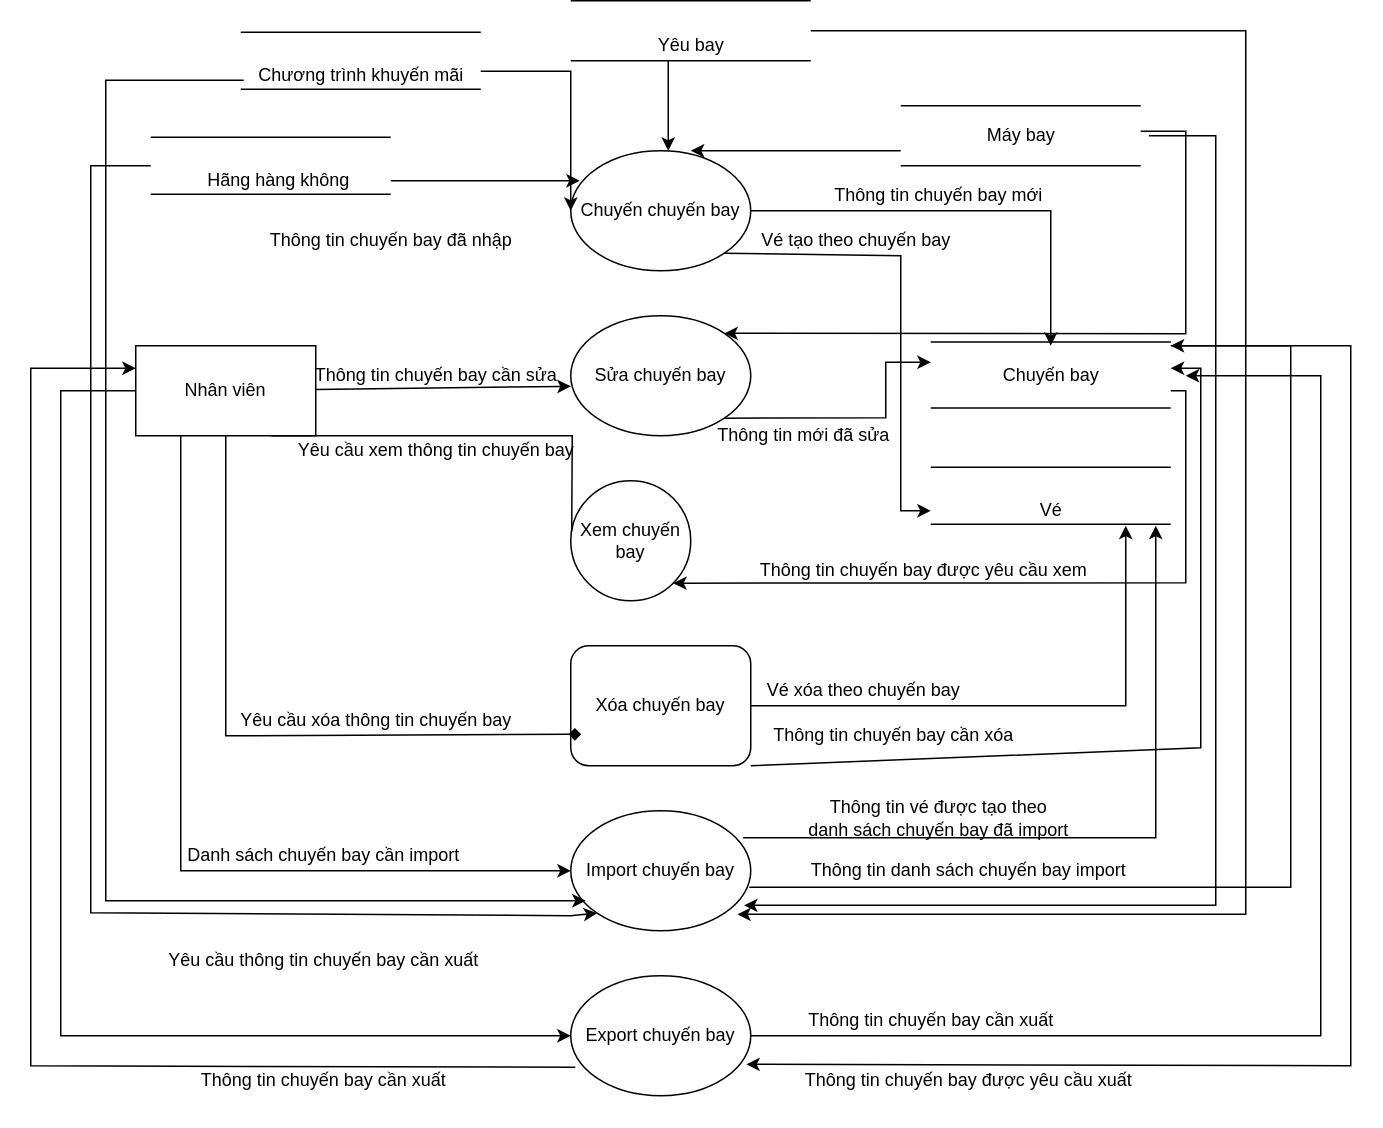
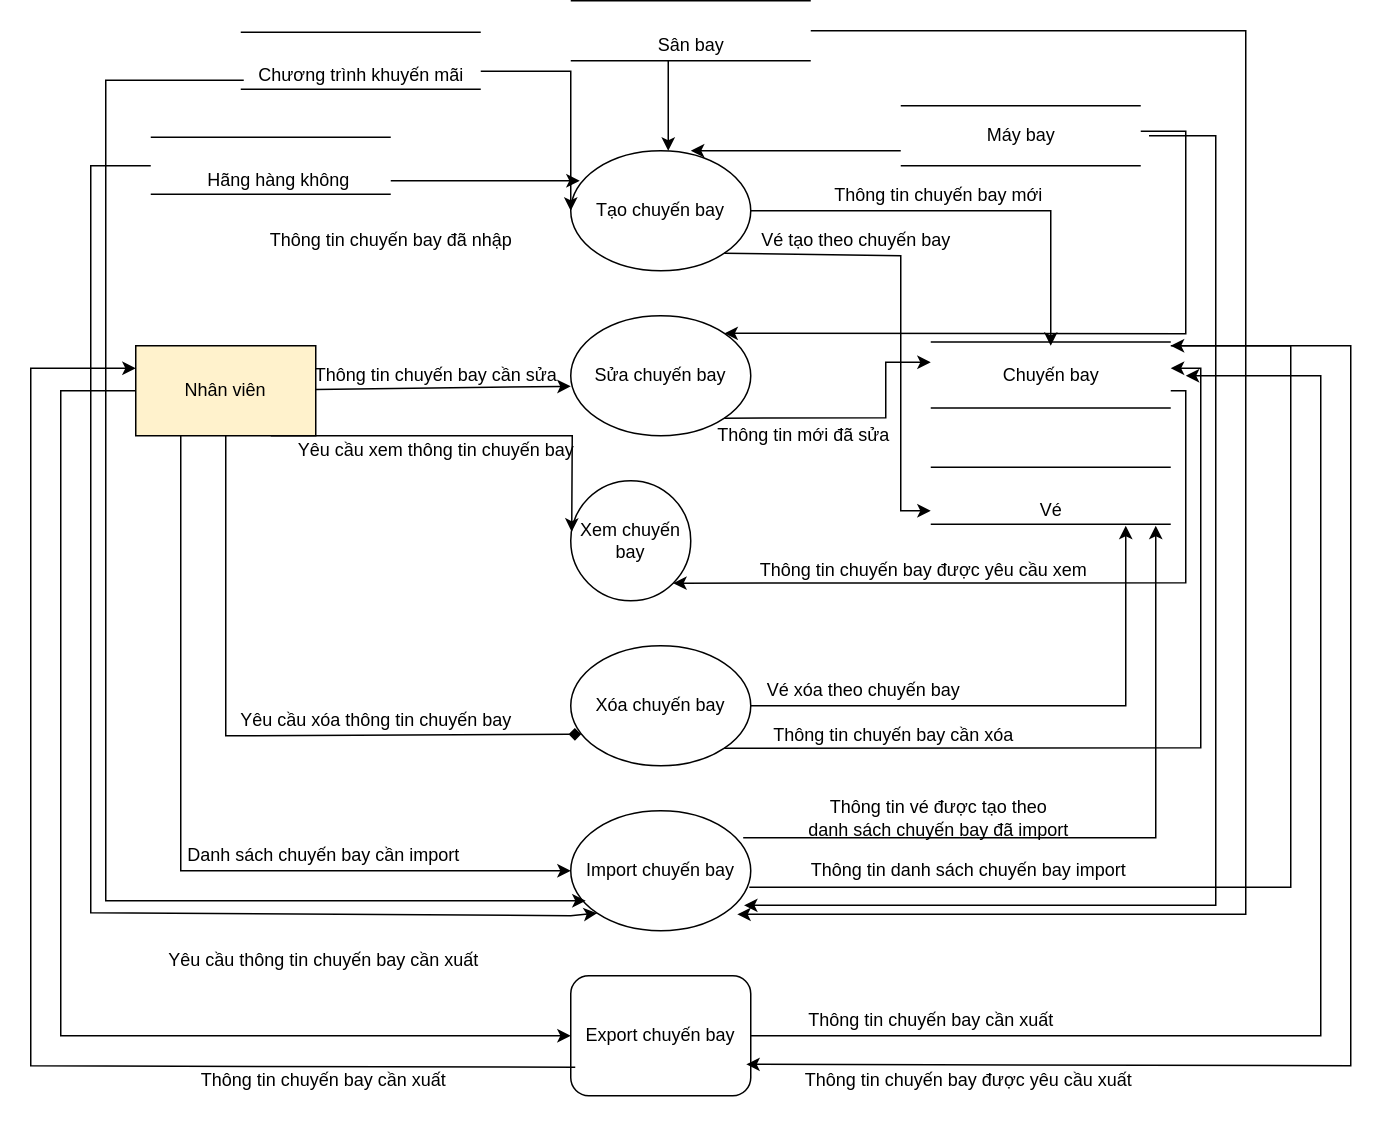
(692, 46) -> (692, 46)
(661, 211) -> (661, 211)
(226, 391) -> (226, 391)
(572, 524) -> (572, 520)
(661, 706) -> (661, 706)
(661, 1036) -> (661, 1036)
